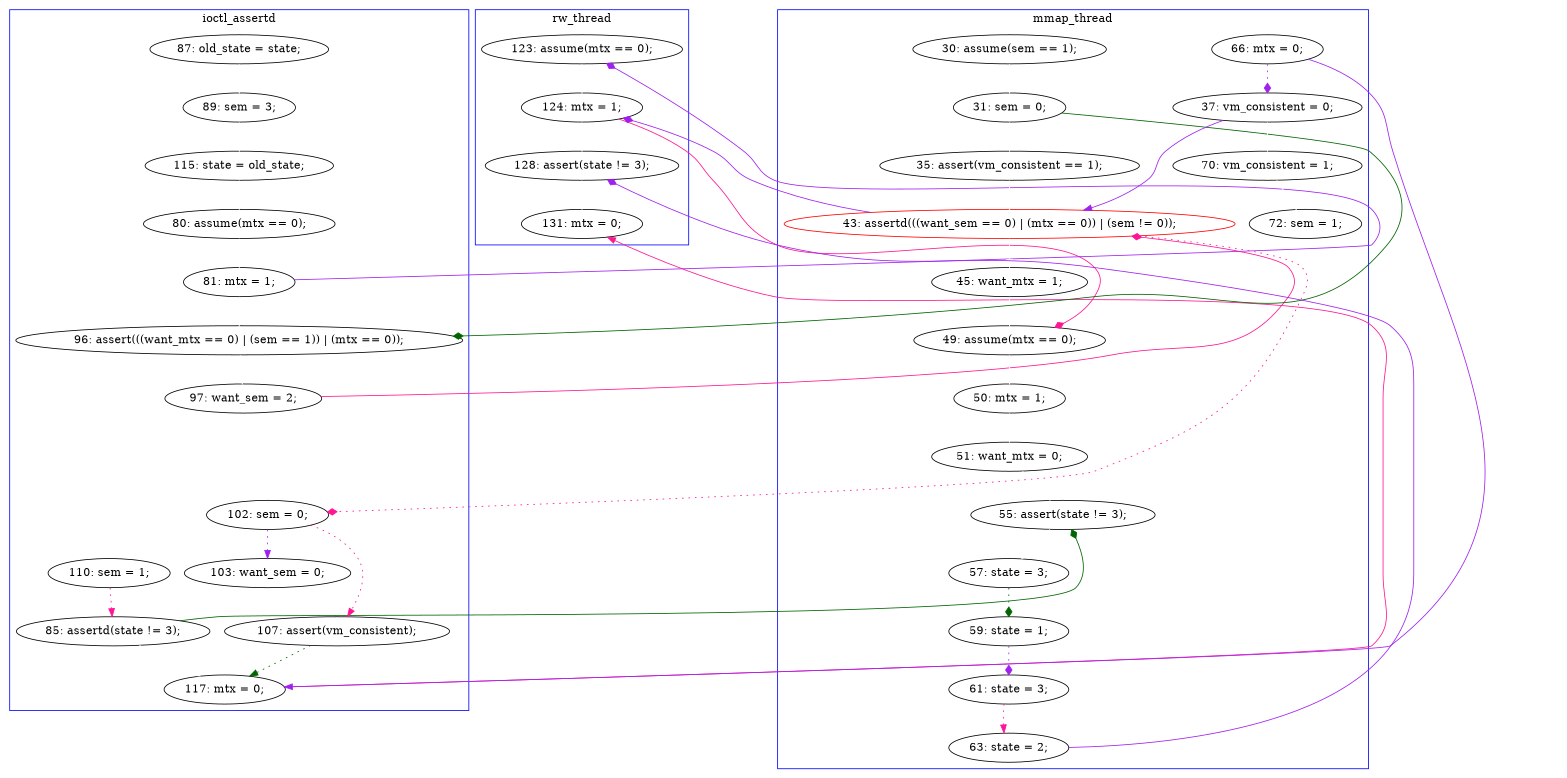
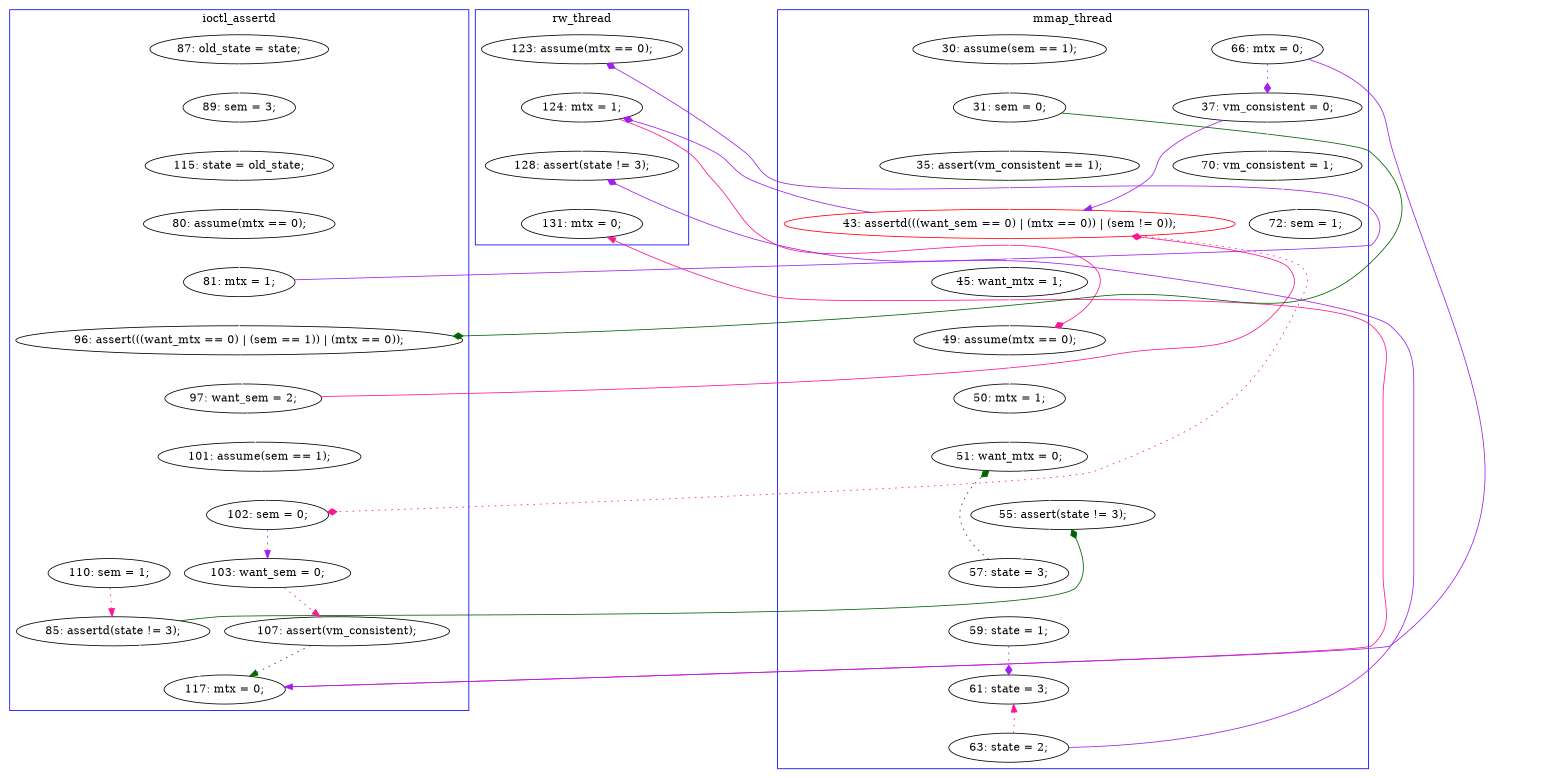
none -> (259, 457)
(357, 557) -> (299, 600)
(1009, 595) -> (960, 520)
(1003, 714) -> (1014, 723)
